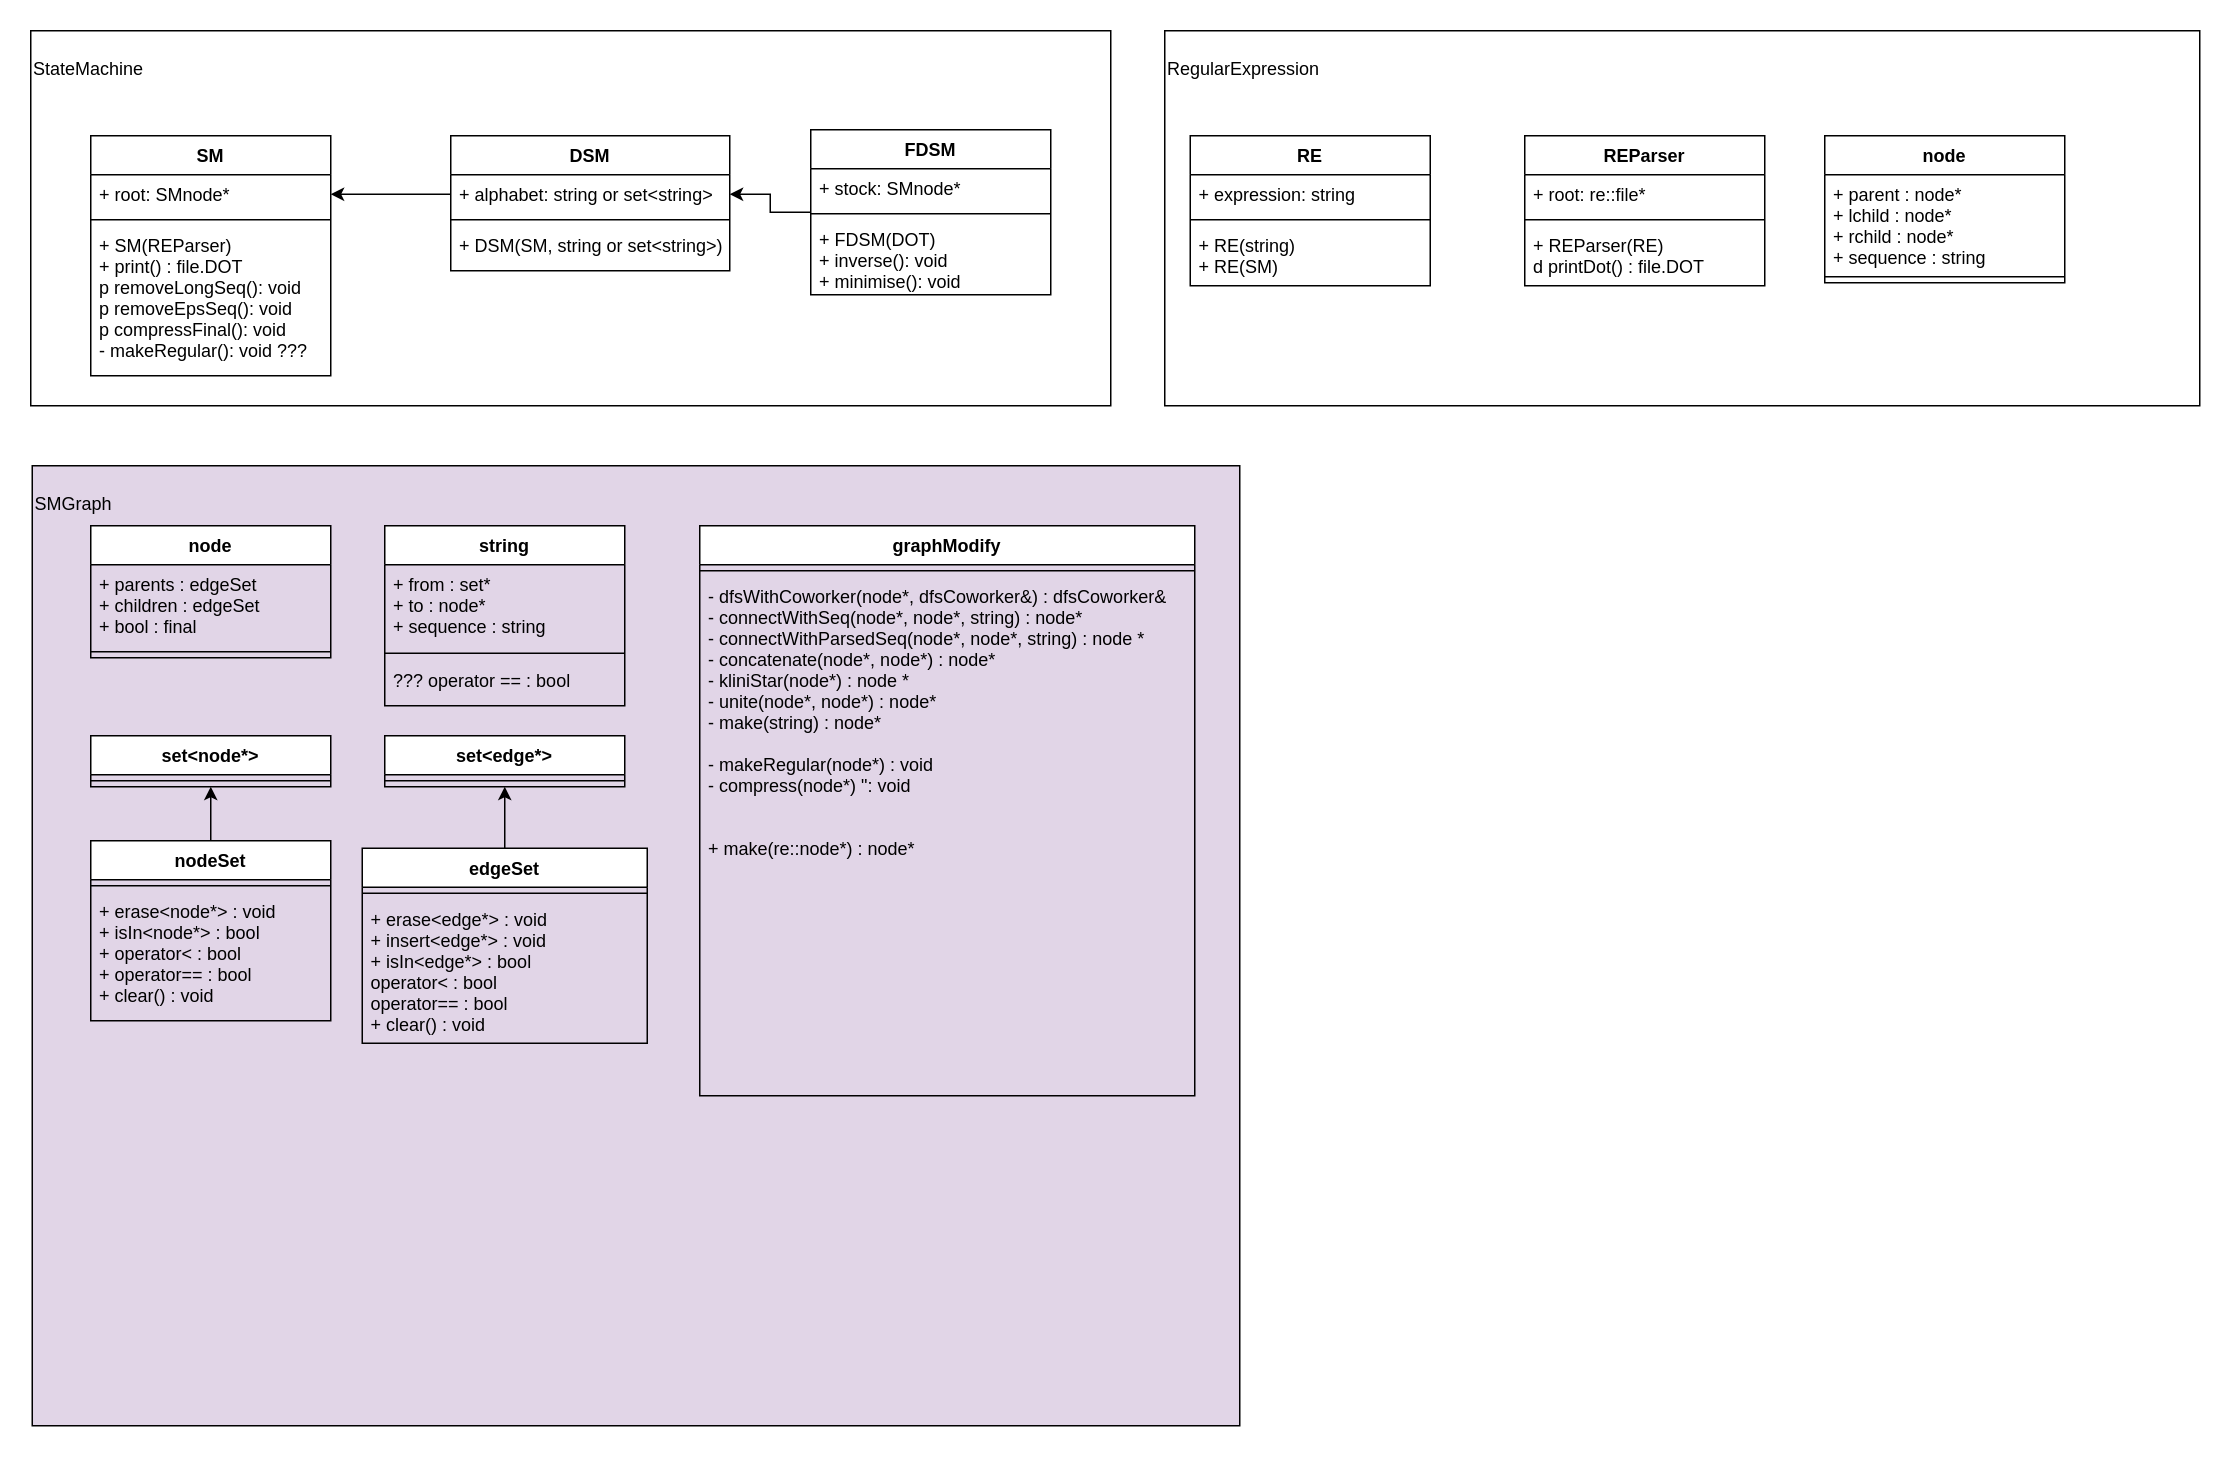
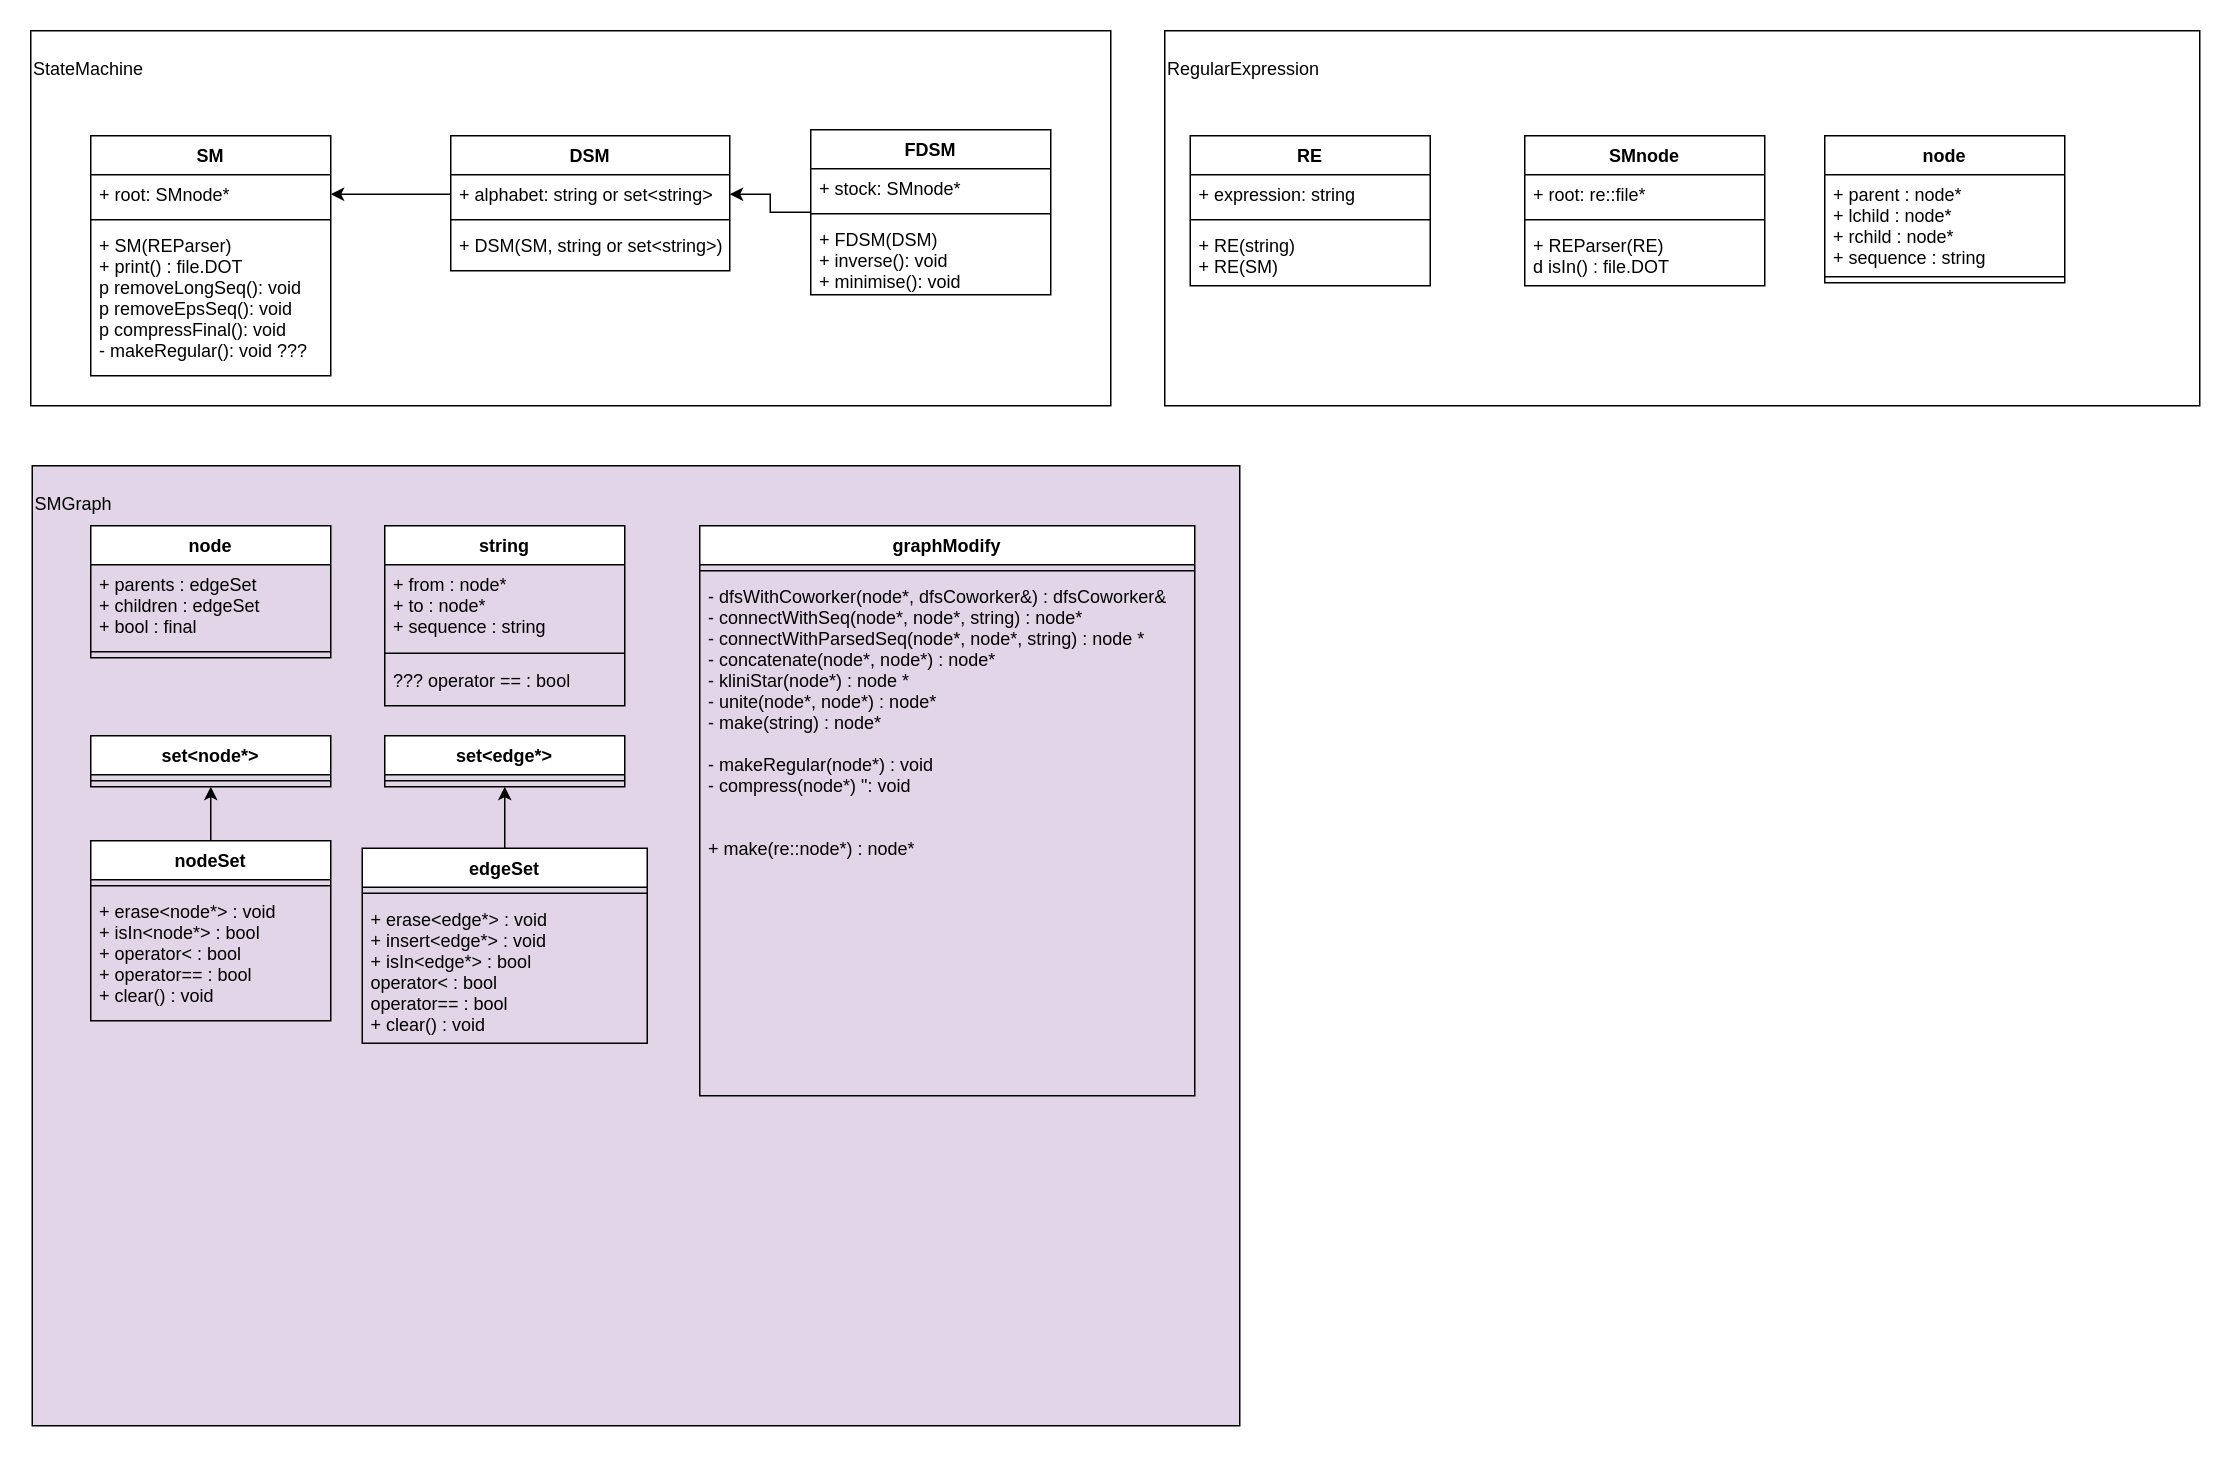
(1644, 156) -> (1644, 156)
(872, 240) -> (872, 240)
(1601, 246) -> (1601, 246)
(449, 585) -> (454, 585)
